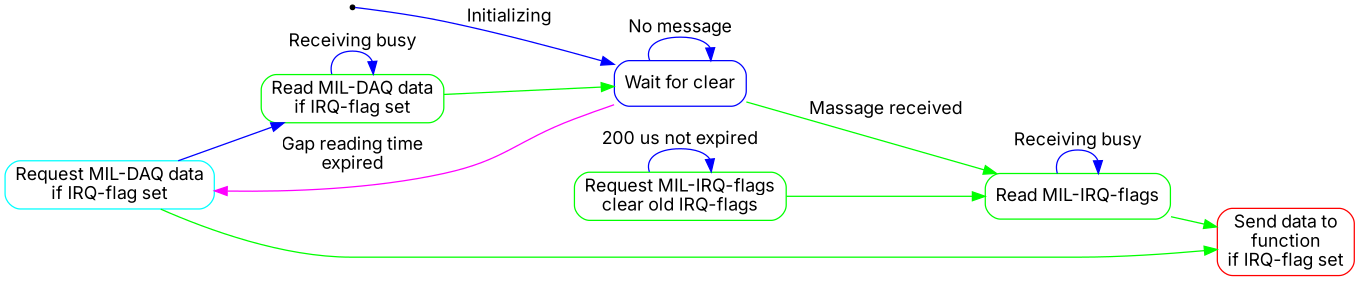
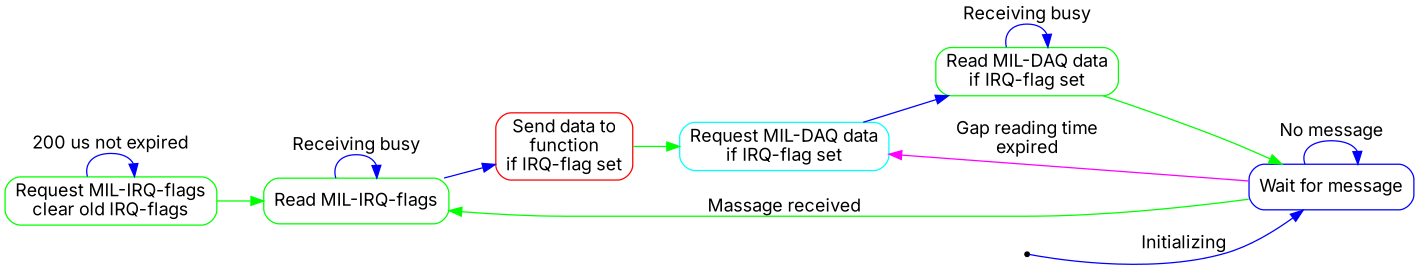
(680, 83) -> (1331, 187)
(1188, 220) -> (463, 173)
(679, 257) -> (650, 146)
